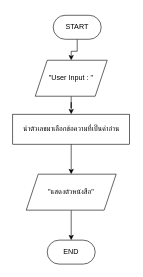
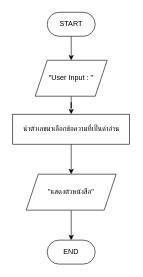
(77, 27) -> (71, 24)
